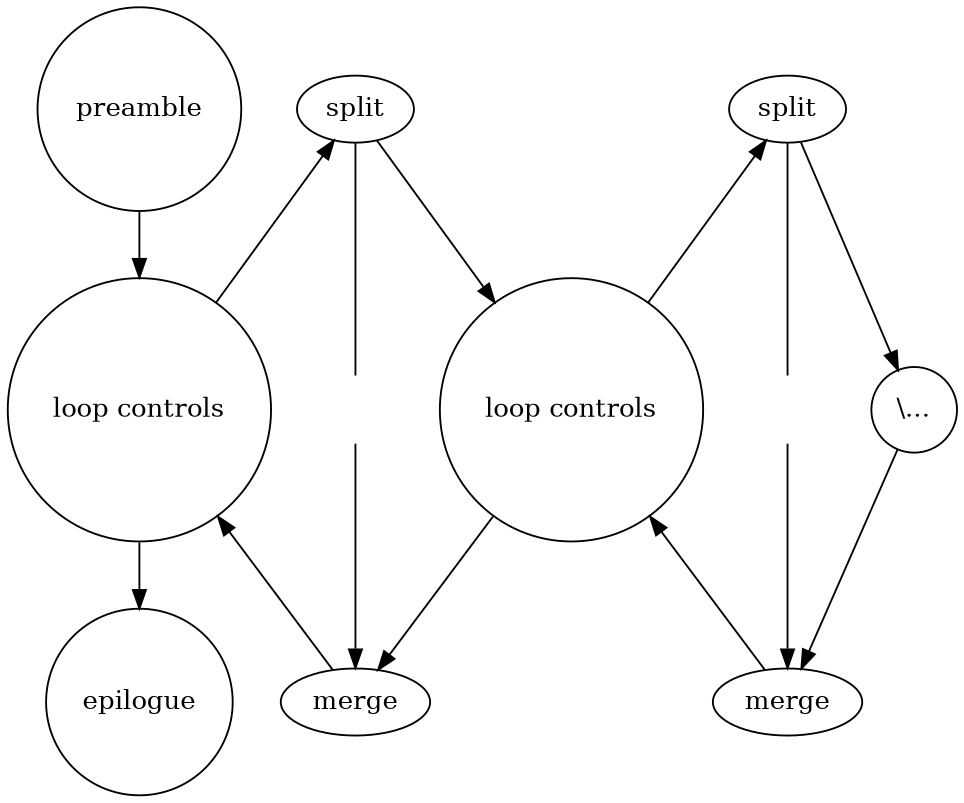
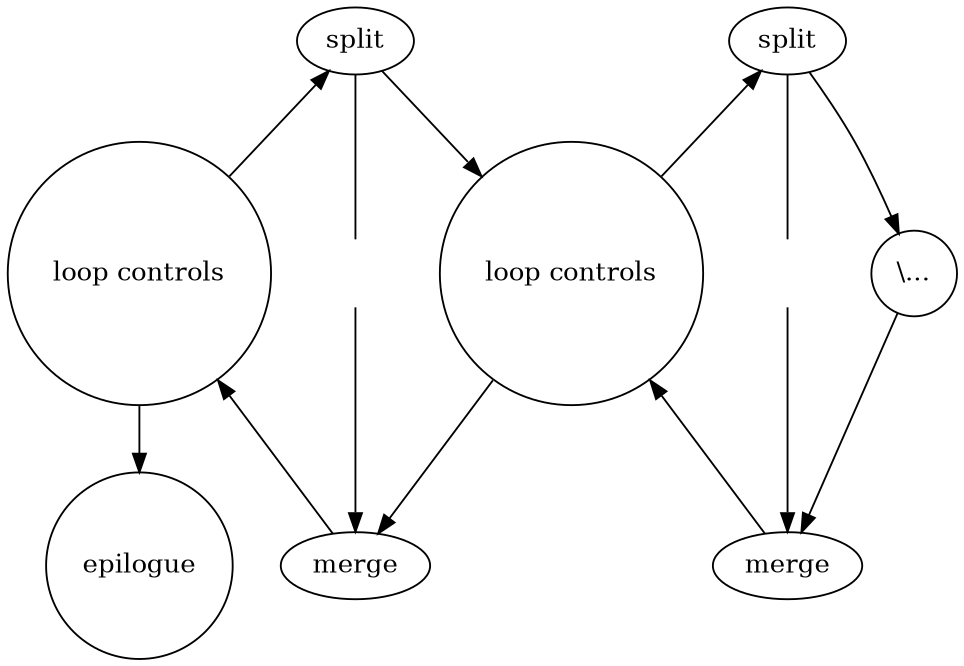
(139, 109) -> none
